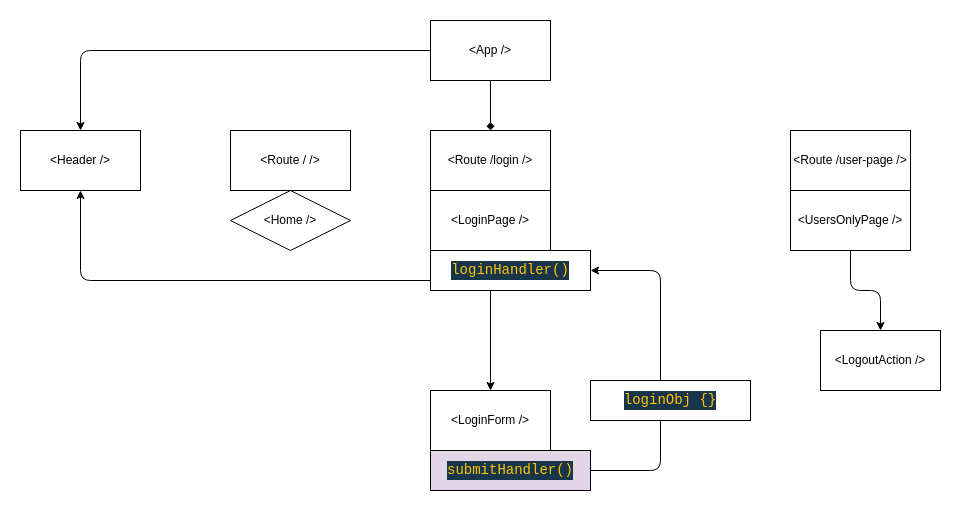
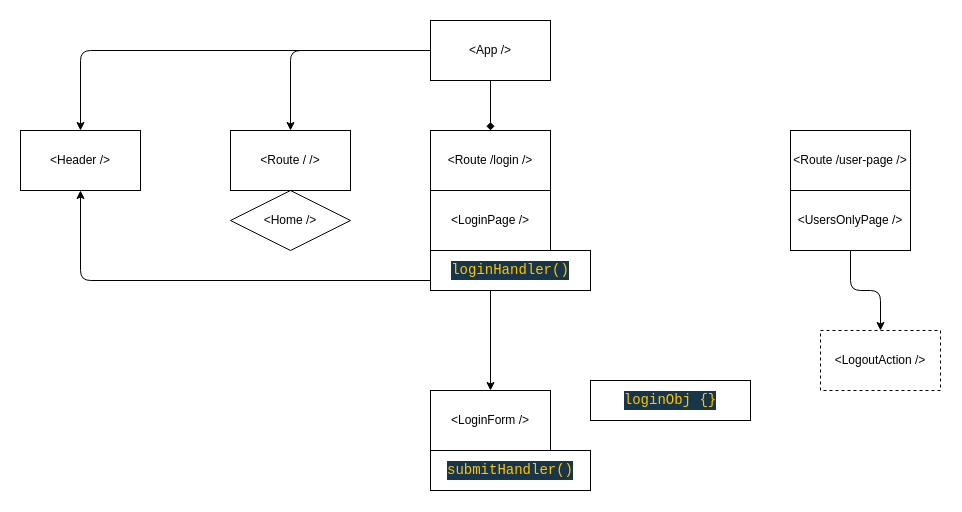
none -> (291, 89)
(661, 300) -> none
(881, 361) -> (881, 361)
(511, 471) -> (511, 471)
